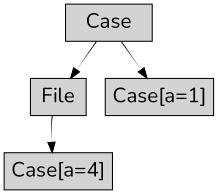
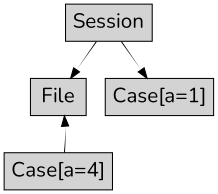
(109, 23) -> (109, 23)
(51, 129) -> (65, 139)
